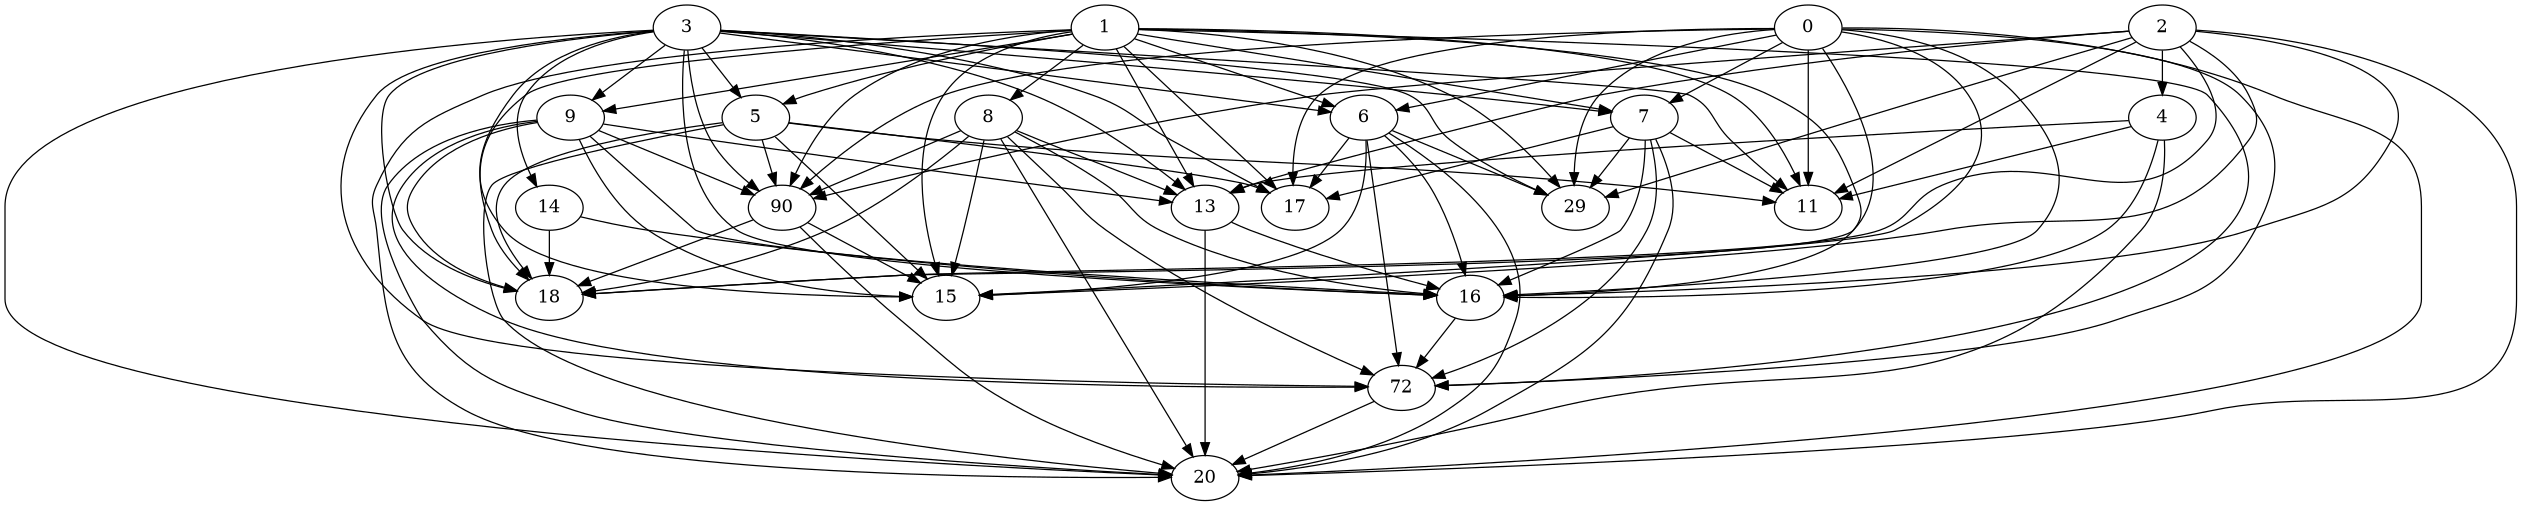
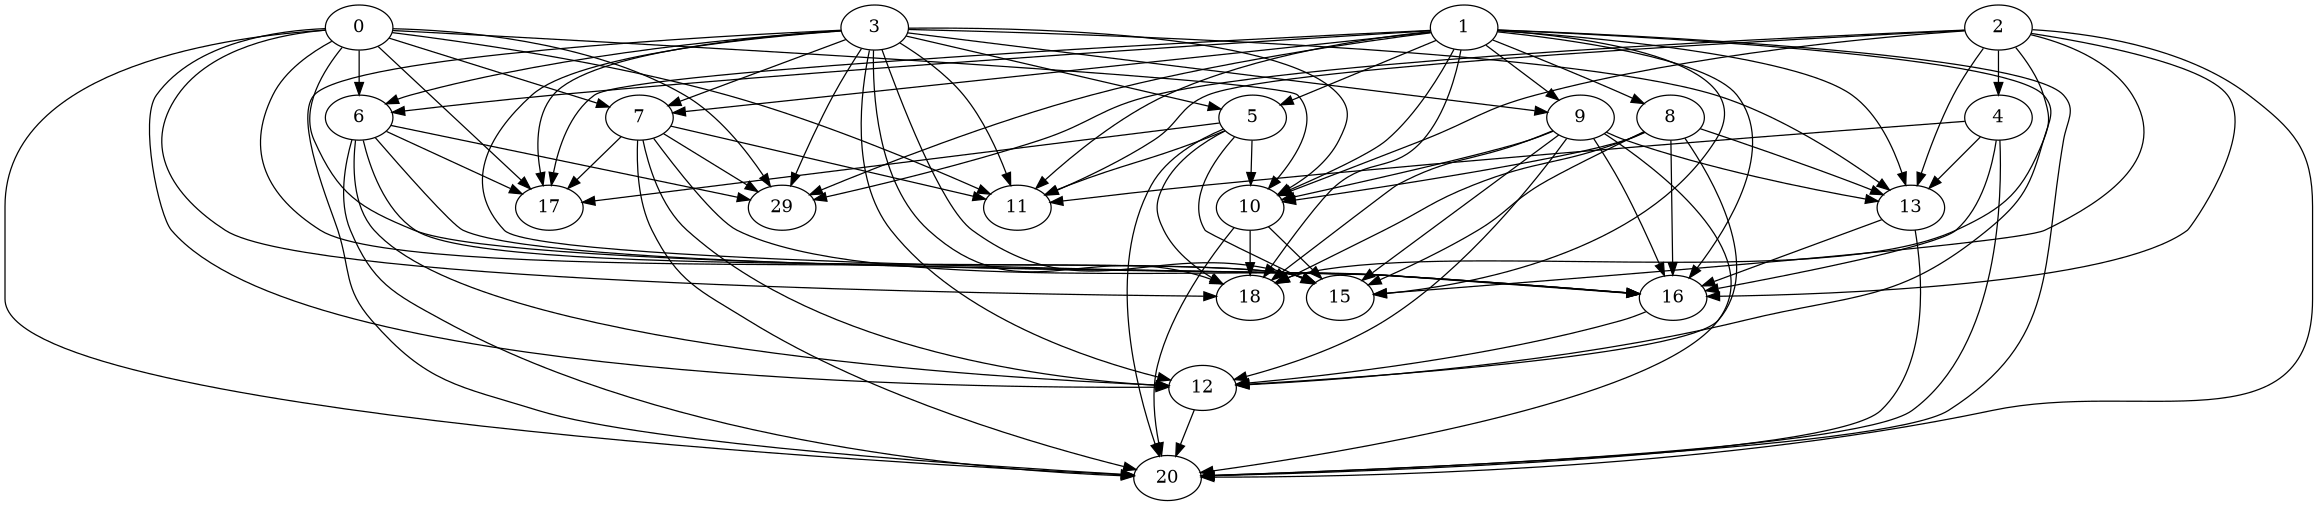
(549, 208) -> none
(782, 208) -> (1250, 208)
(1098, 300) -> none
(1402, 388) -> (1203, 388)
